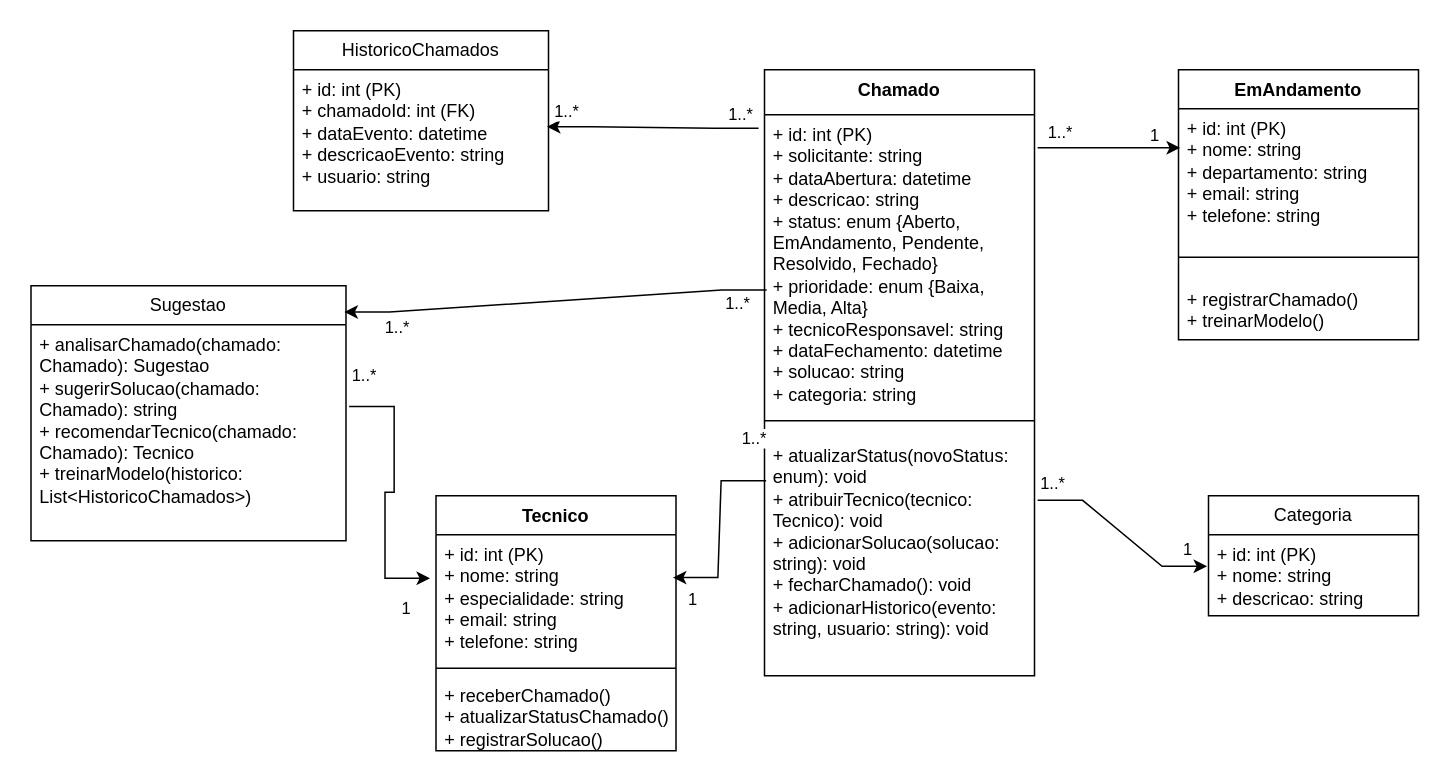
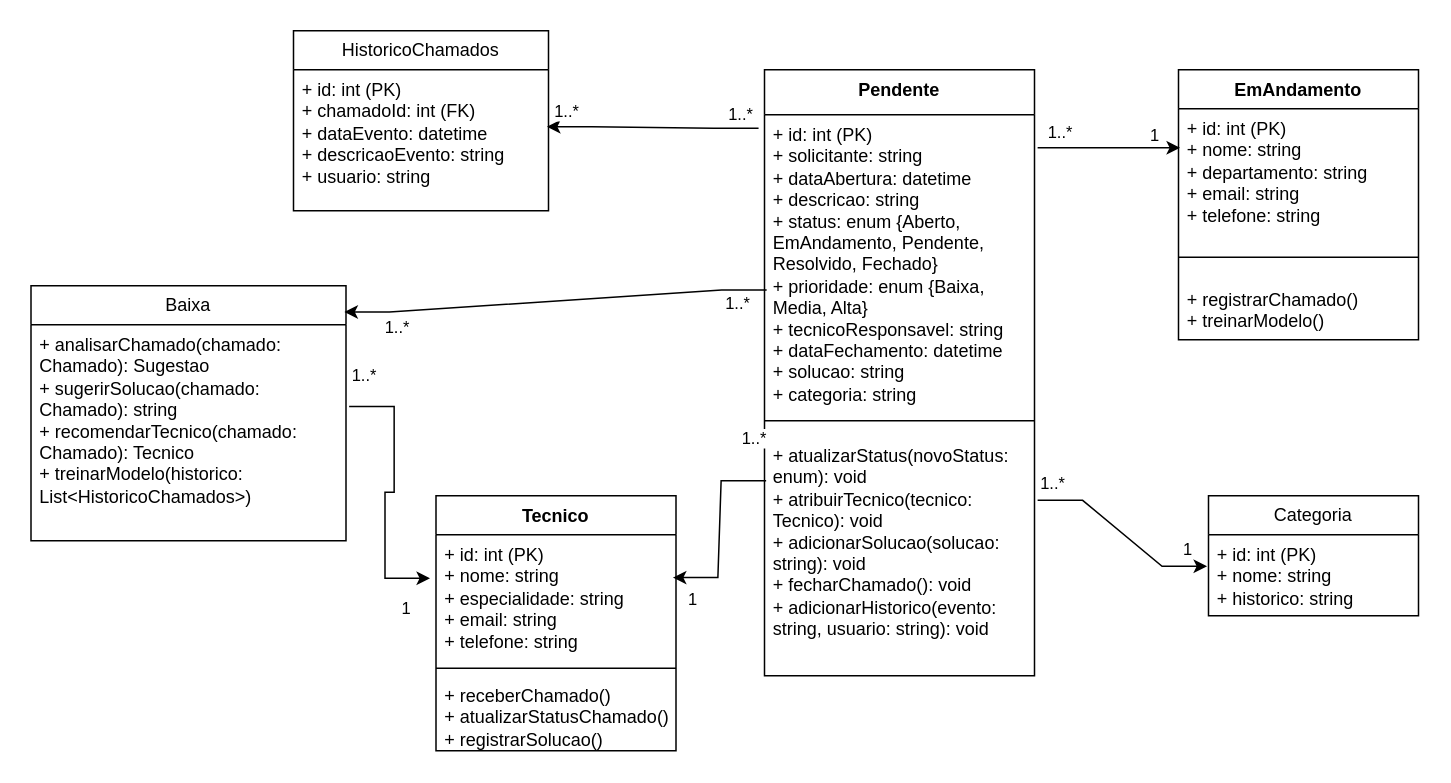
(899, 91) -> (899, 91)
(188, 305) -> (188, 305)
(1301, 578) -> (1299, 578)
